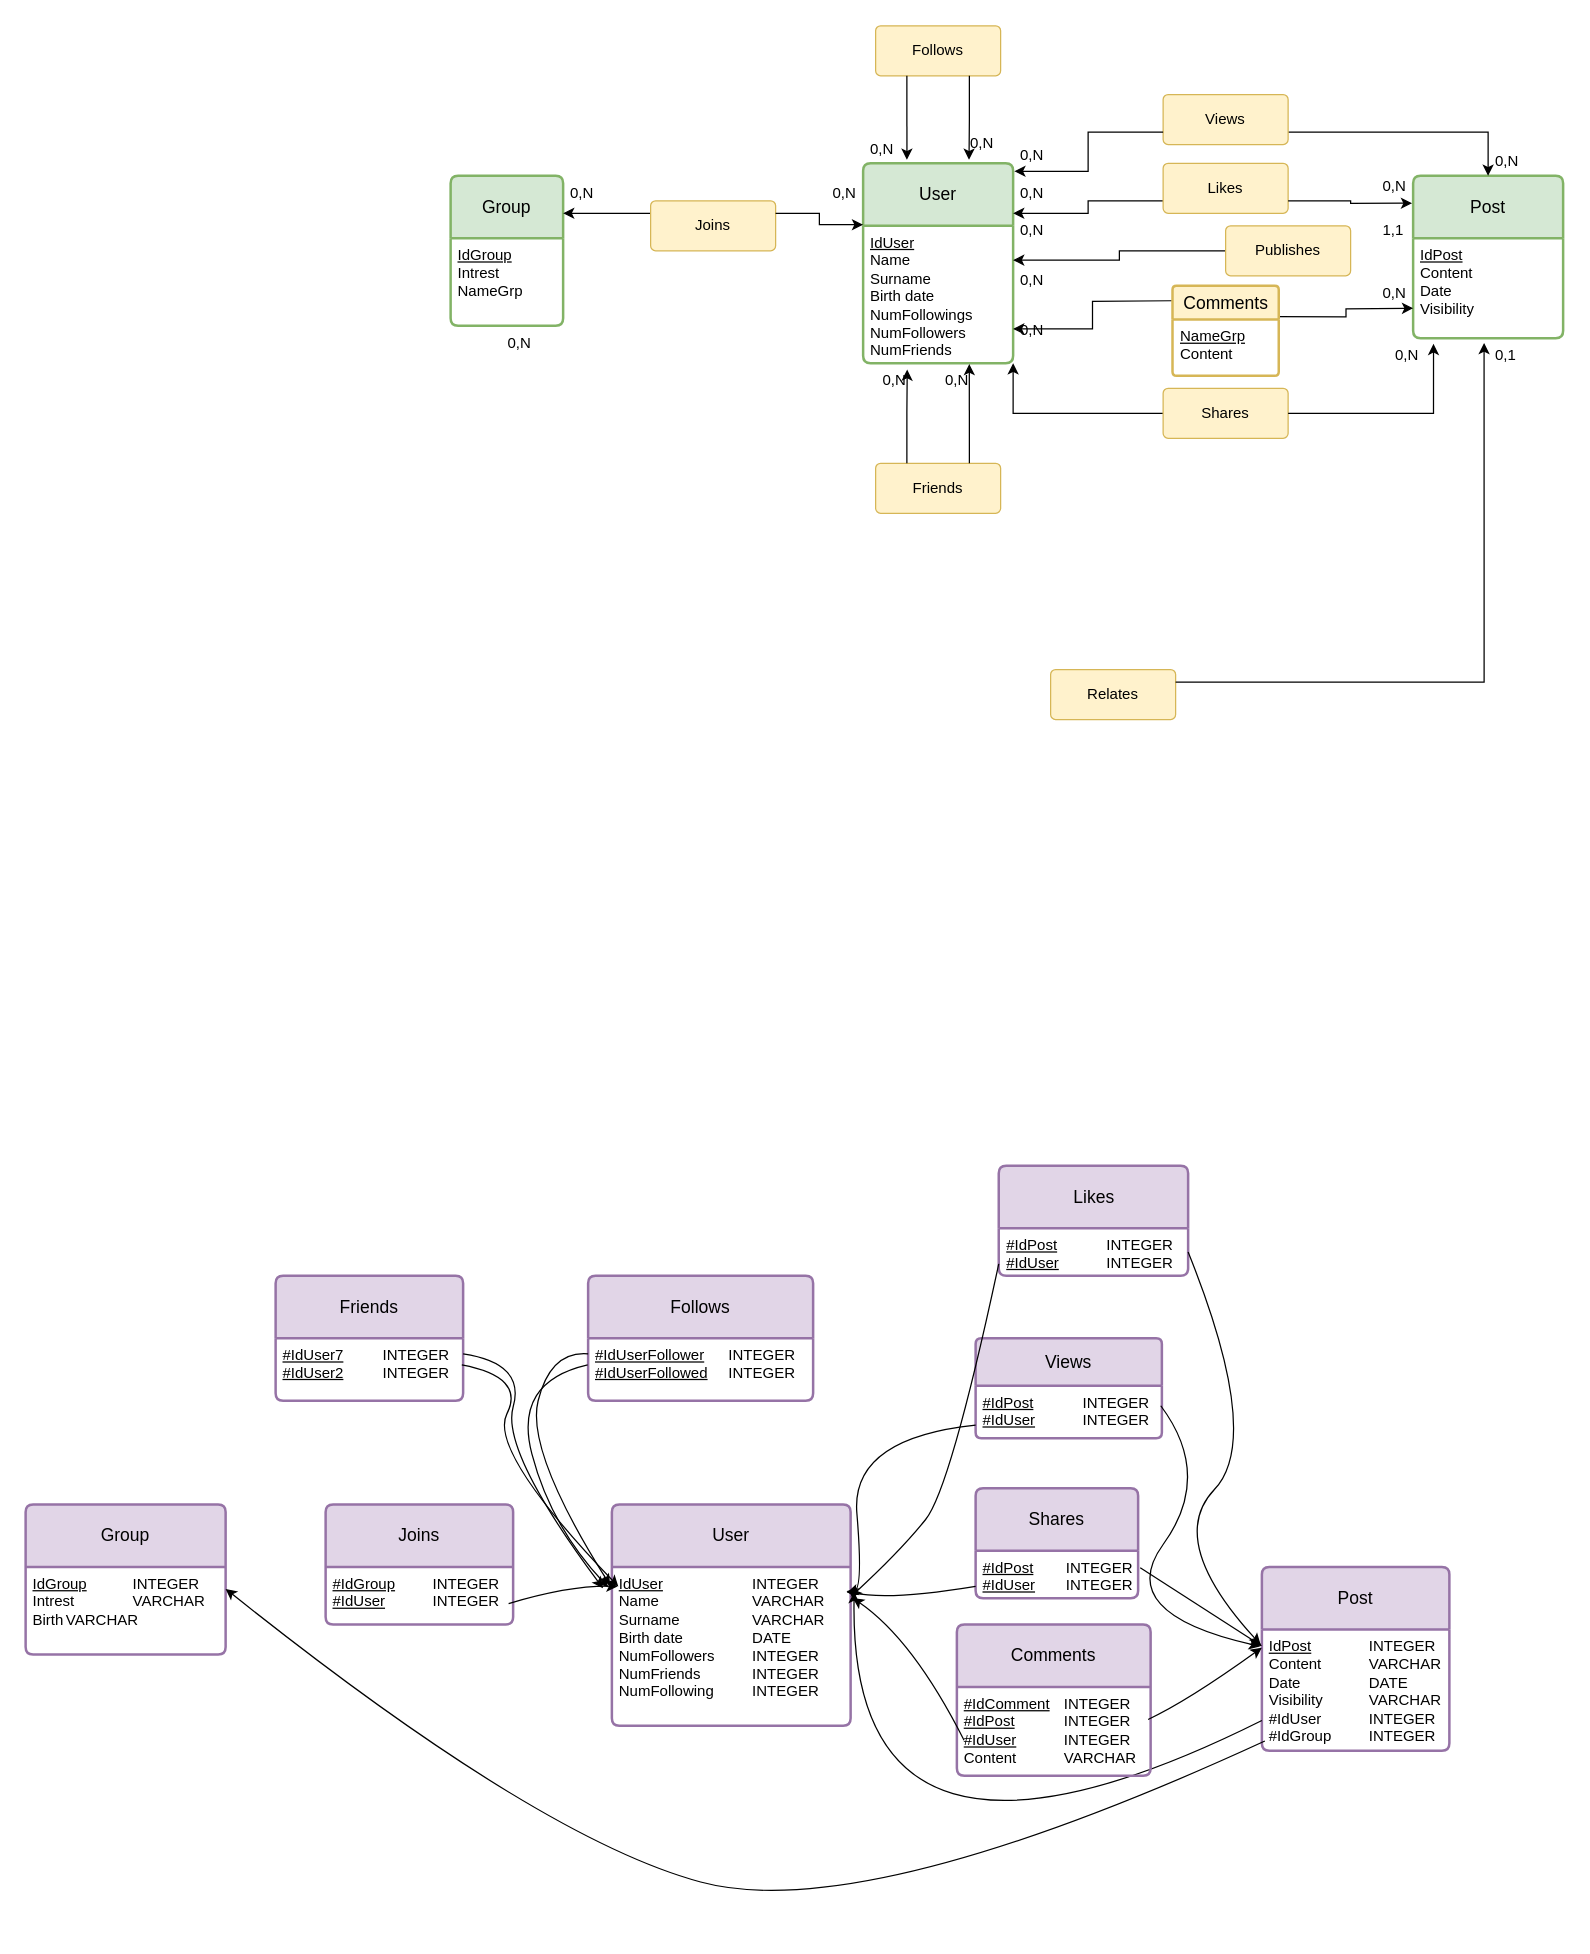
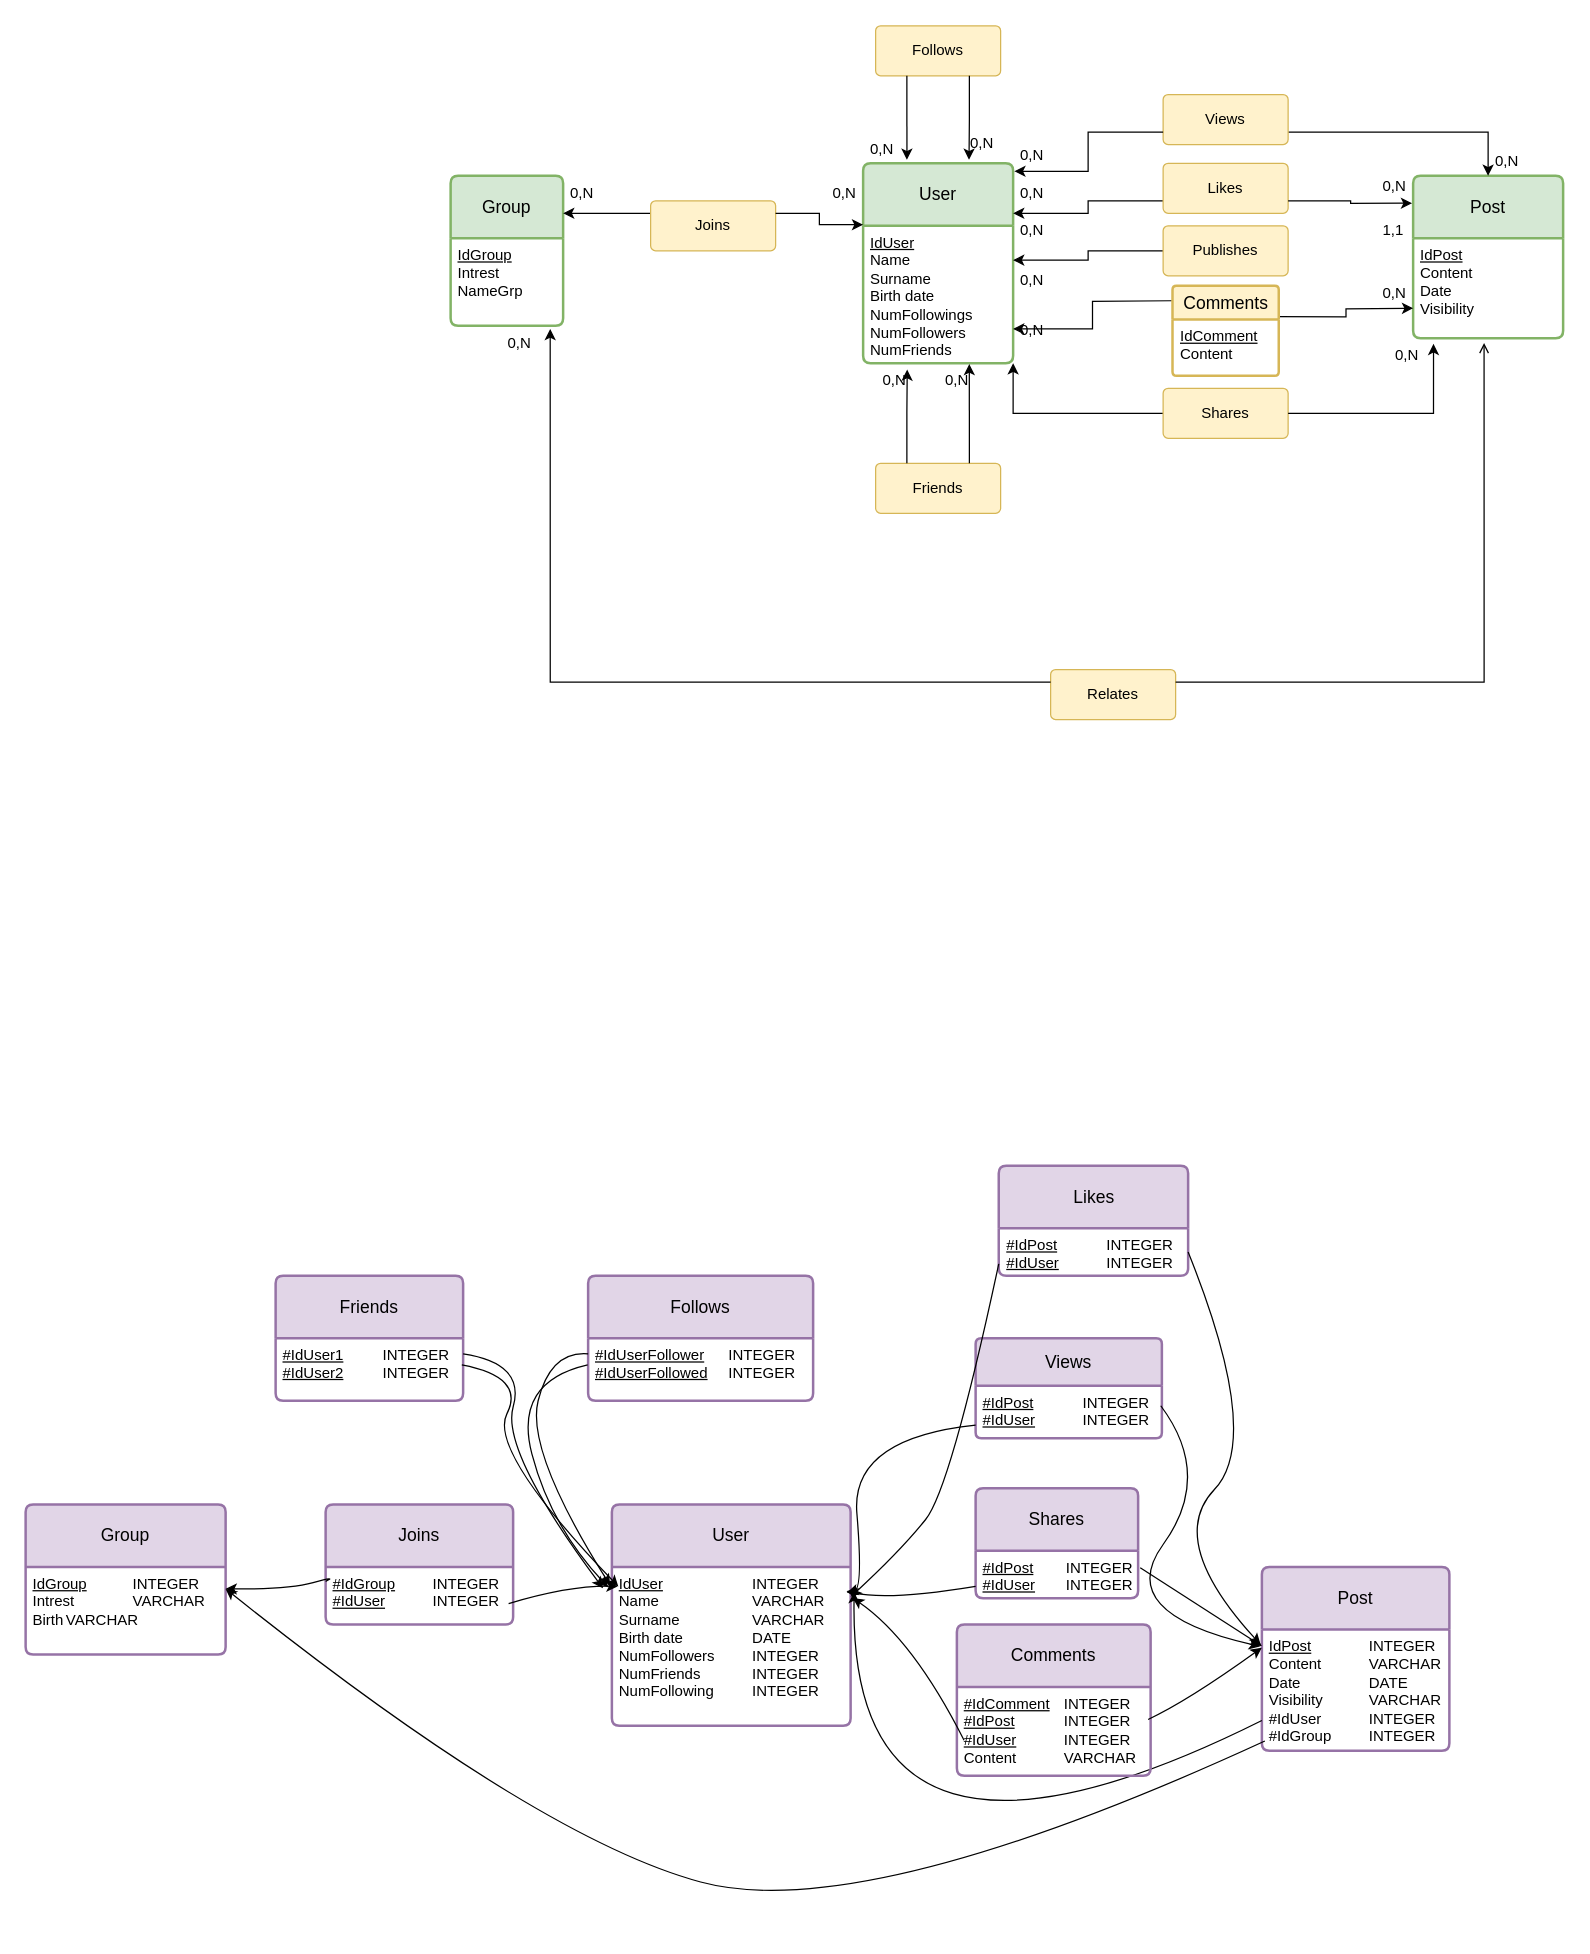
(1288, 251) -> (1226, 251)
(1210, 346) -> (1218, 346)
(1484, 353) -> (1484, 351)
(1513, 357) -> none
none -> (628, 682)
(355, 1365) -> (355, 1365)
none -> (283, 1587)
